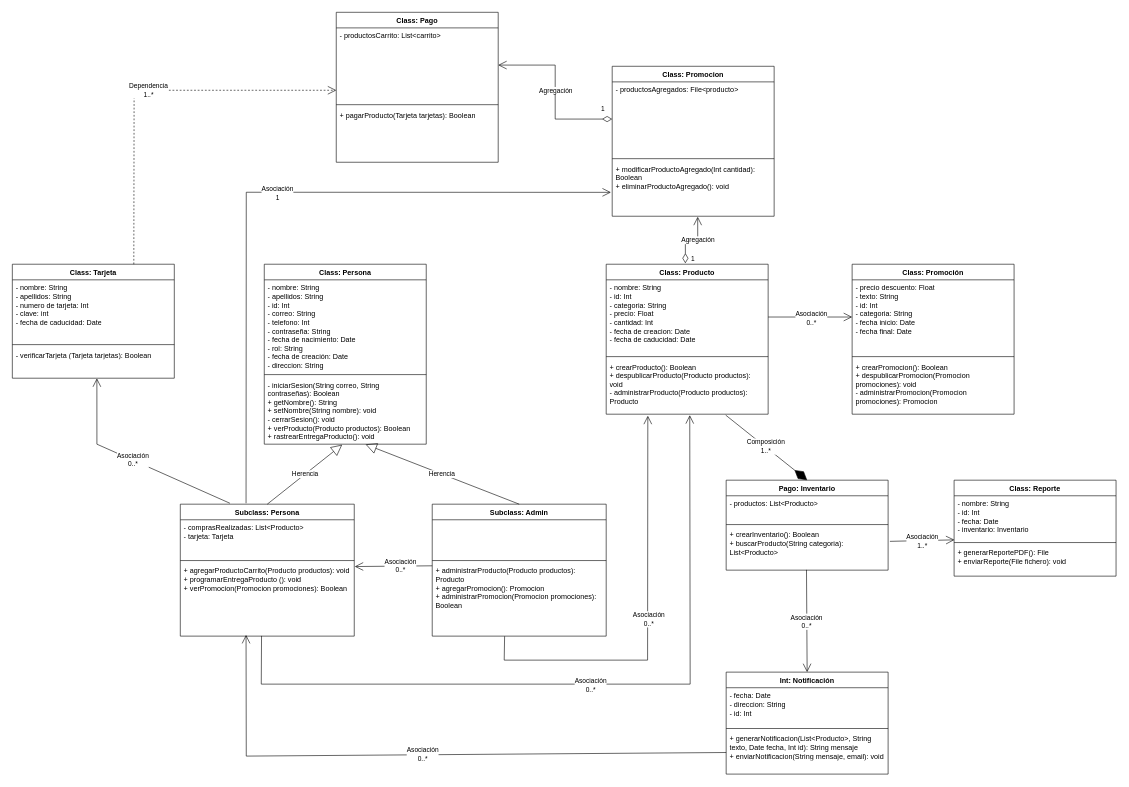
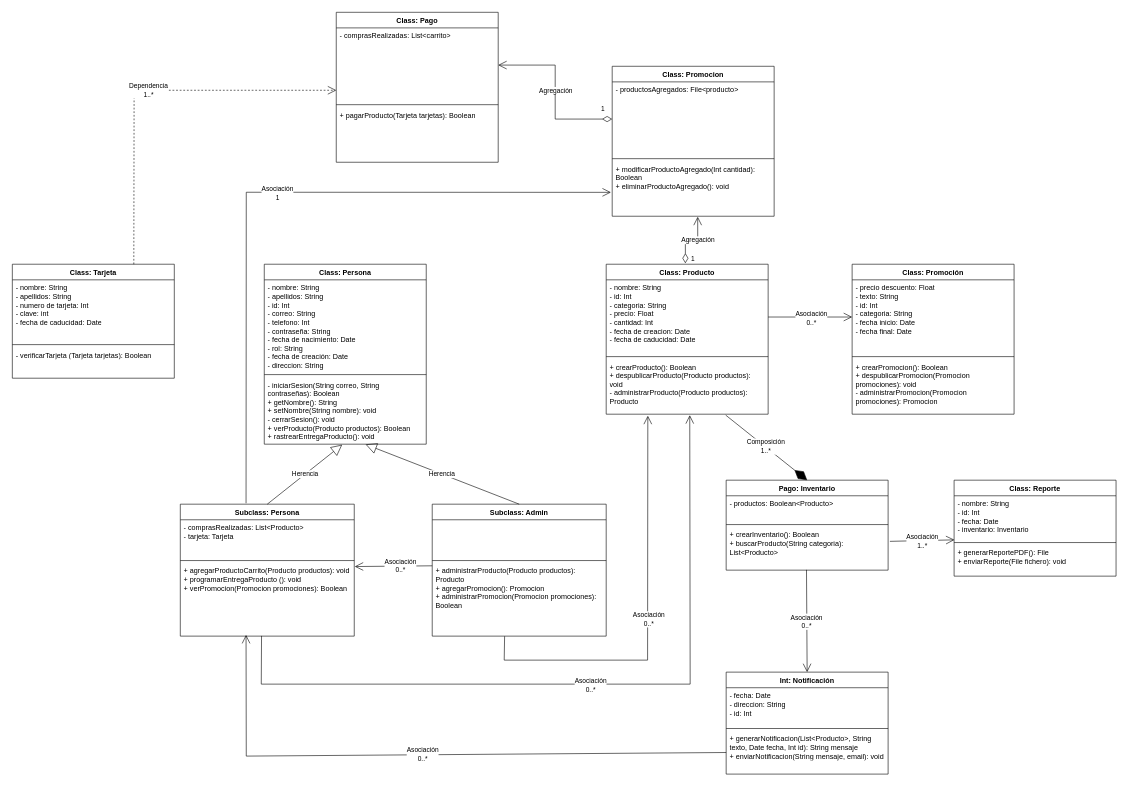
(401, 36) -> (402, 36)
(189, 485) -> none
(781, 504) -> (787, 504)
